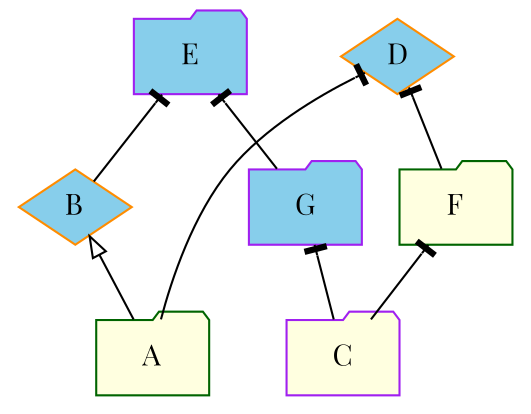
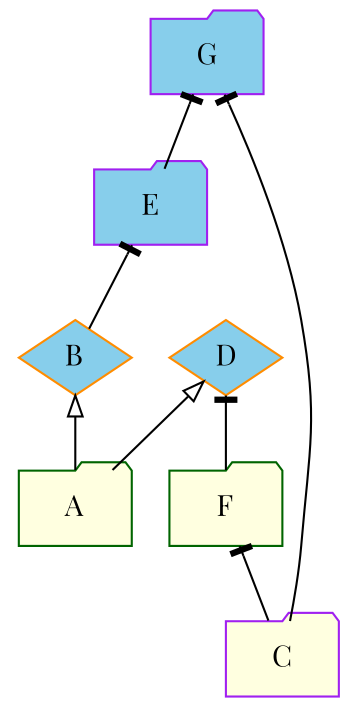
(247, 131) -> (177, 137)
(227, 174) -> (150, 433)
